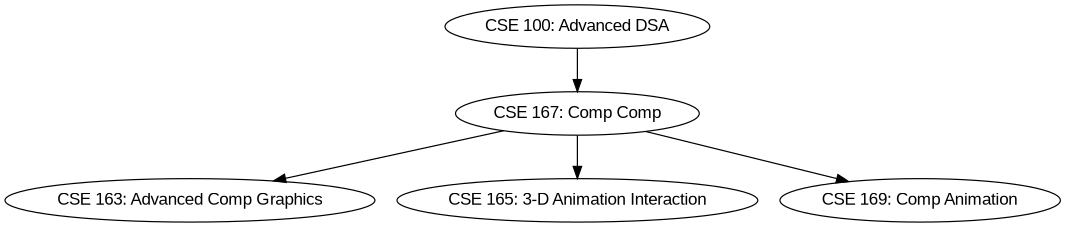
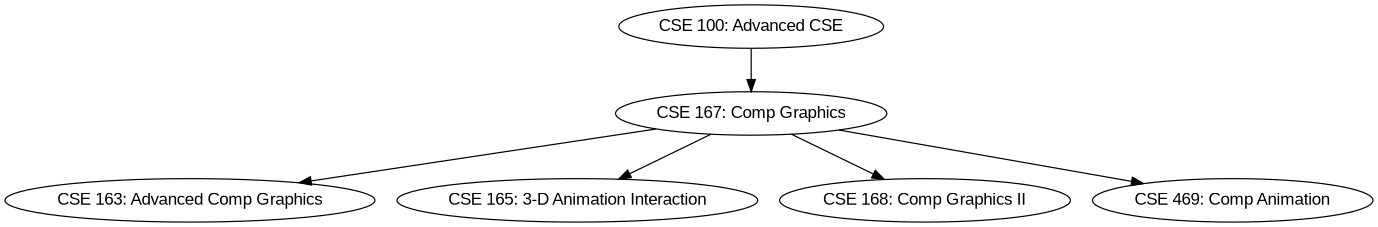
(577, 27) -> (751, 27)
(577, 113) -> (751, 113)
(920, 200) -> (1233, 200)
none -> (925, 200)
